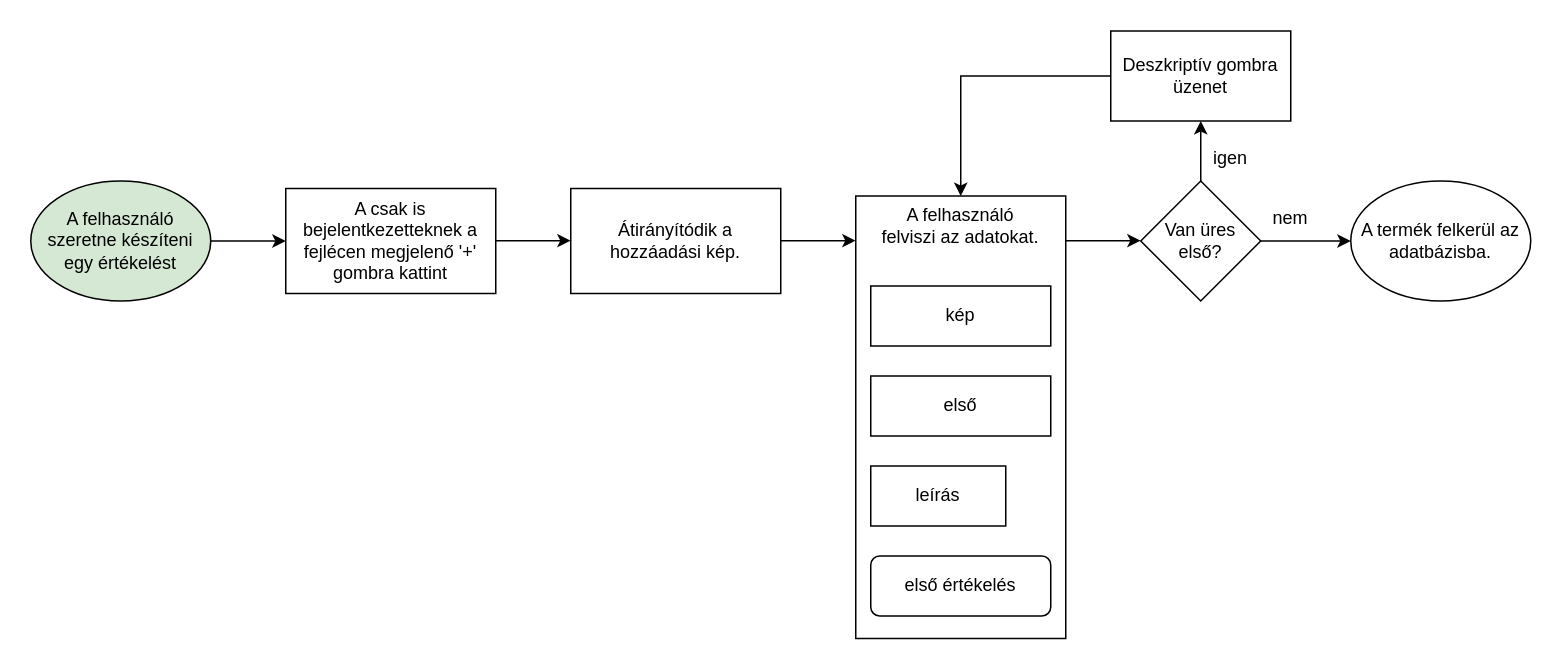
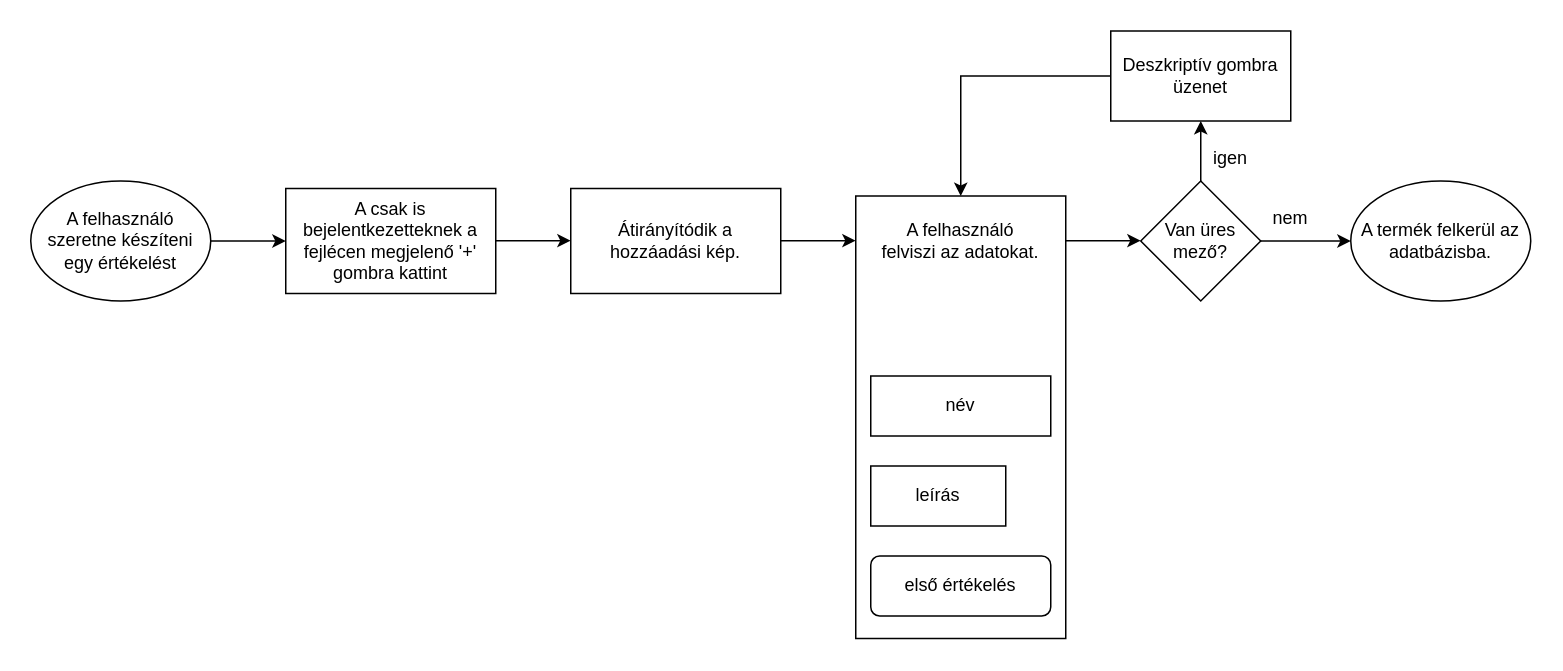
(961, 226) -> (961, 241)
(121, 241) -> (121, 241)
(1201, 241) -> (1201, 241)
(961, 316) -> none
(961, 406) -> (961, 406)
